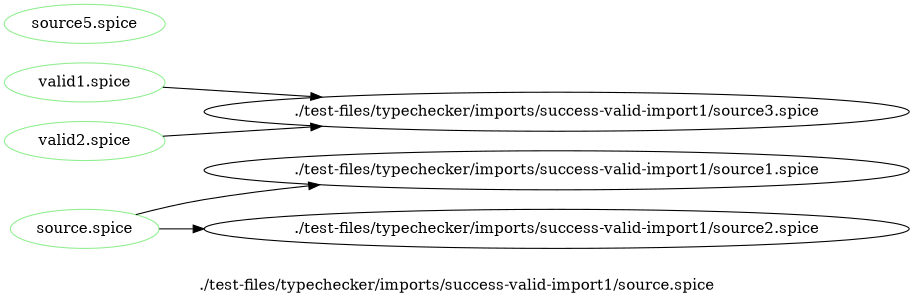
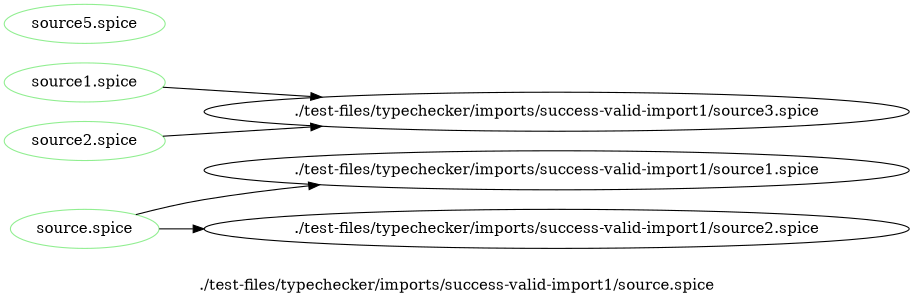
(85, 82) -> (85, 82)
(85, 141) -> (85, 141)
